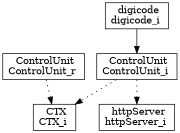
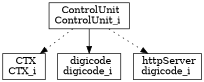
(137, 38) -> (89, 38)
(44, 67) -> none
(137, 117) -> (167, 67)
